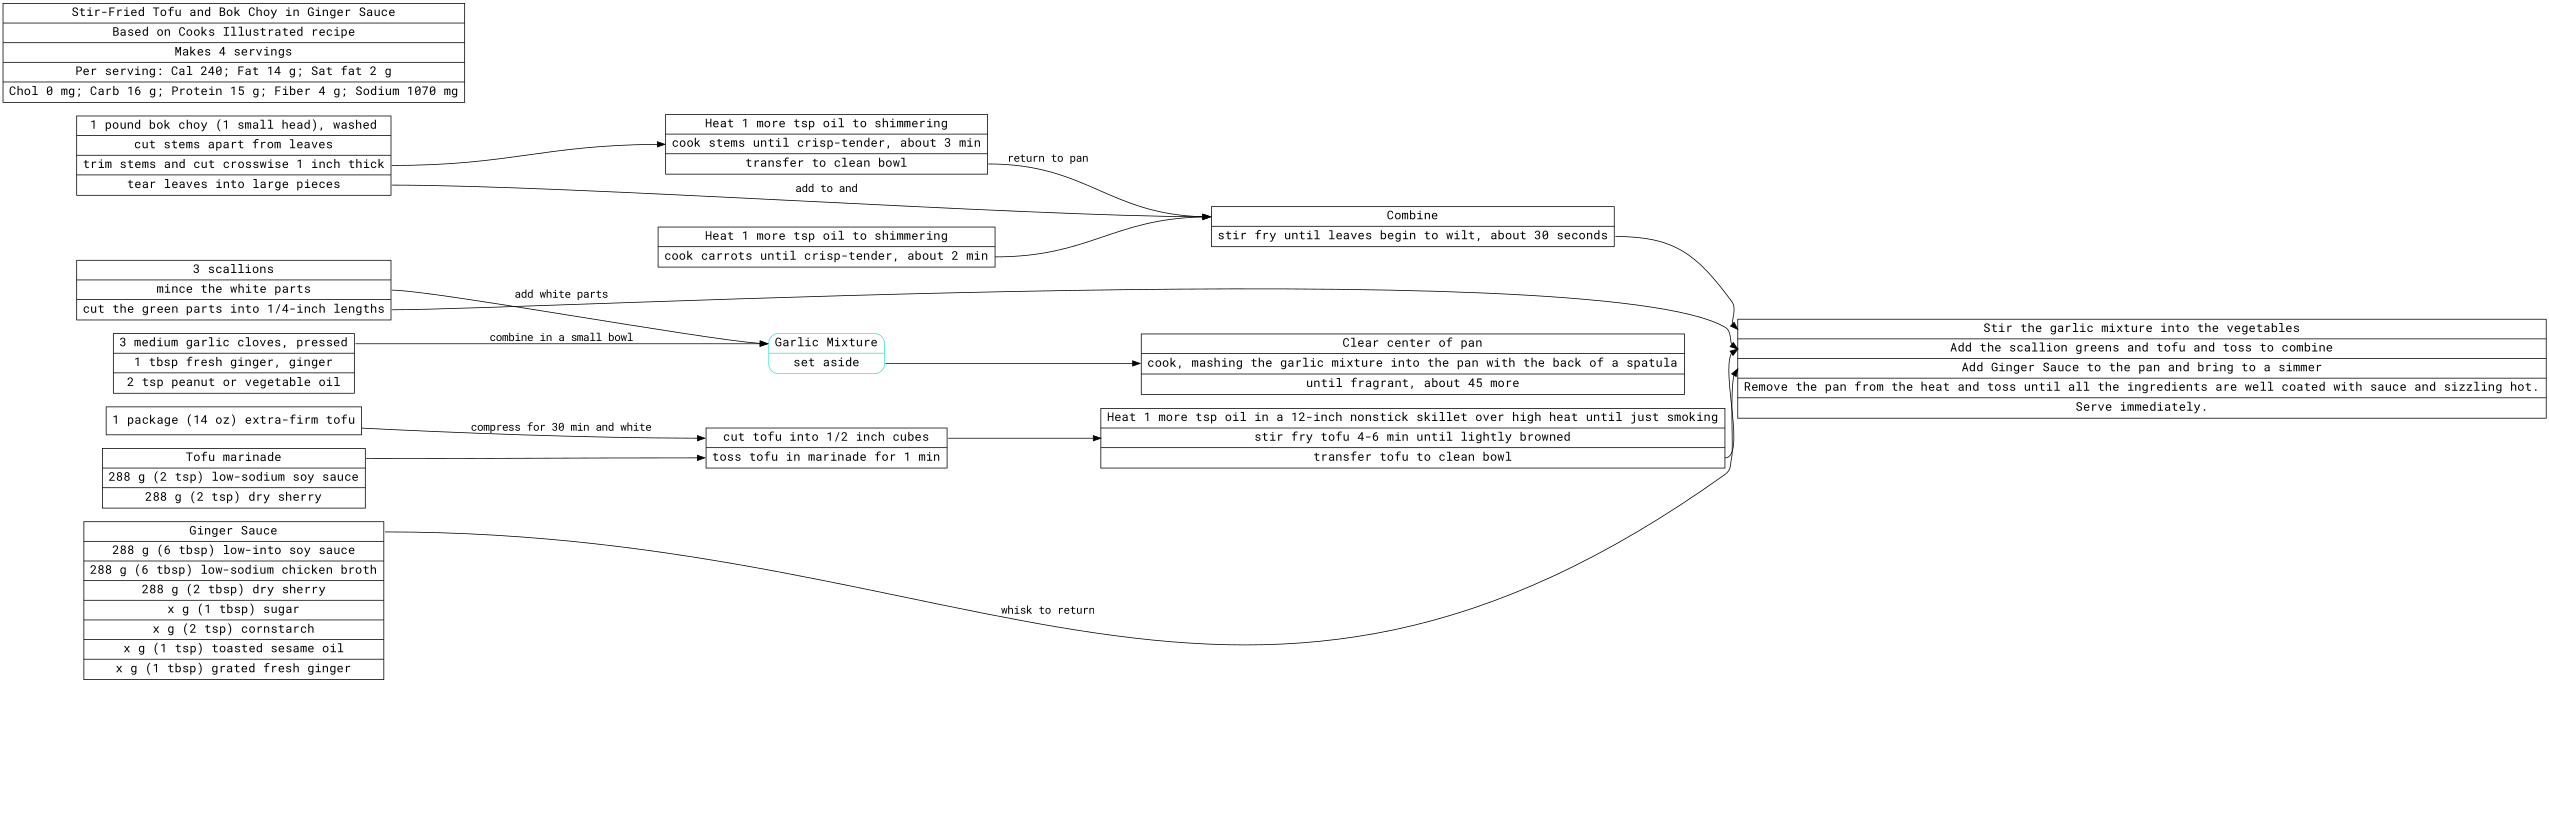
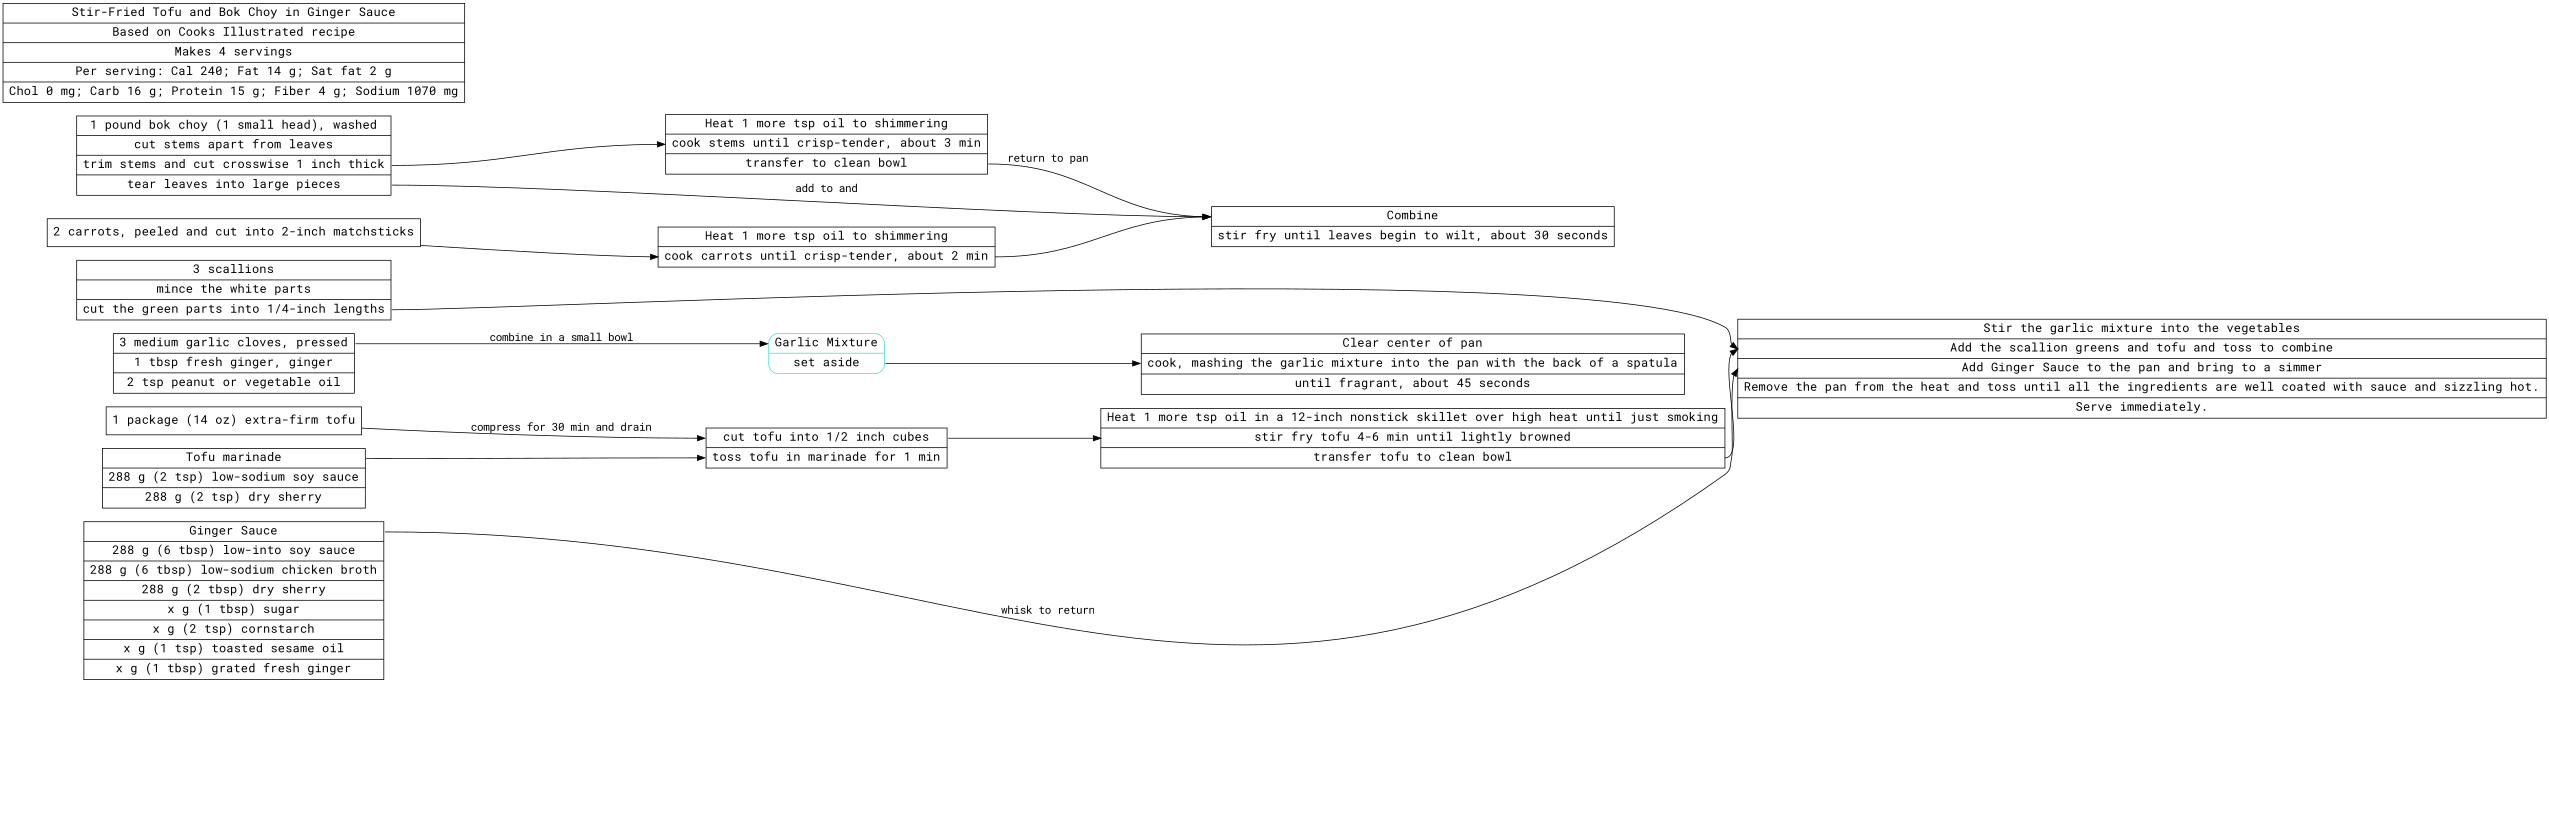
none -> (234, 233)
(1693, 258) -> none
(576, 316) -> none
(1413, 383) -> (1413, 383)
(561, 428) -> (561, 428)
